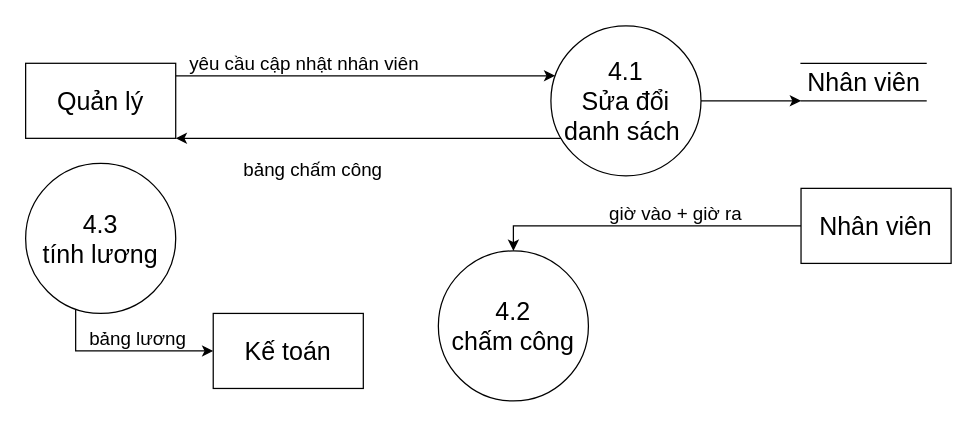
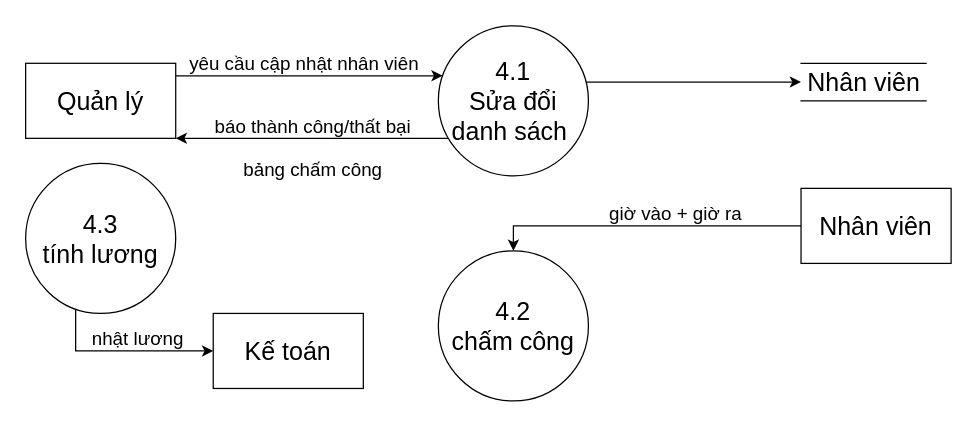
(626, 101) -> (513, 101)
none -> (313, 126)
(138, 338) -> (138, 338)
